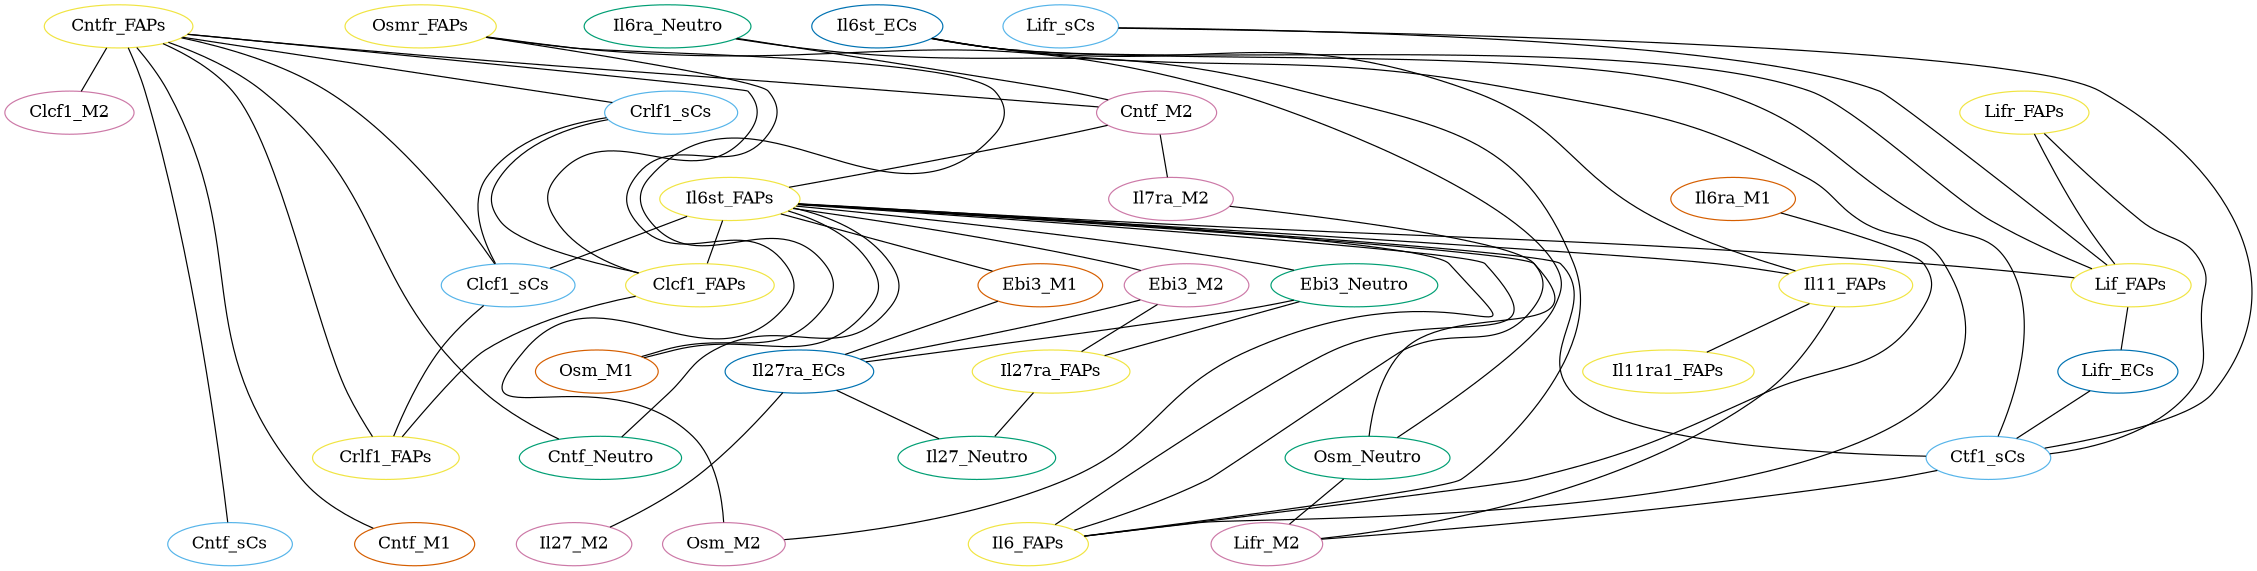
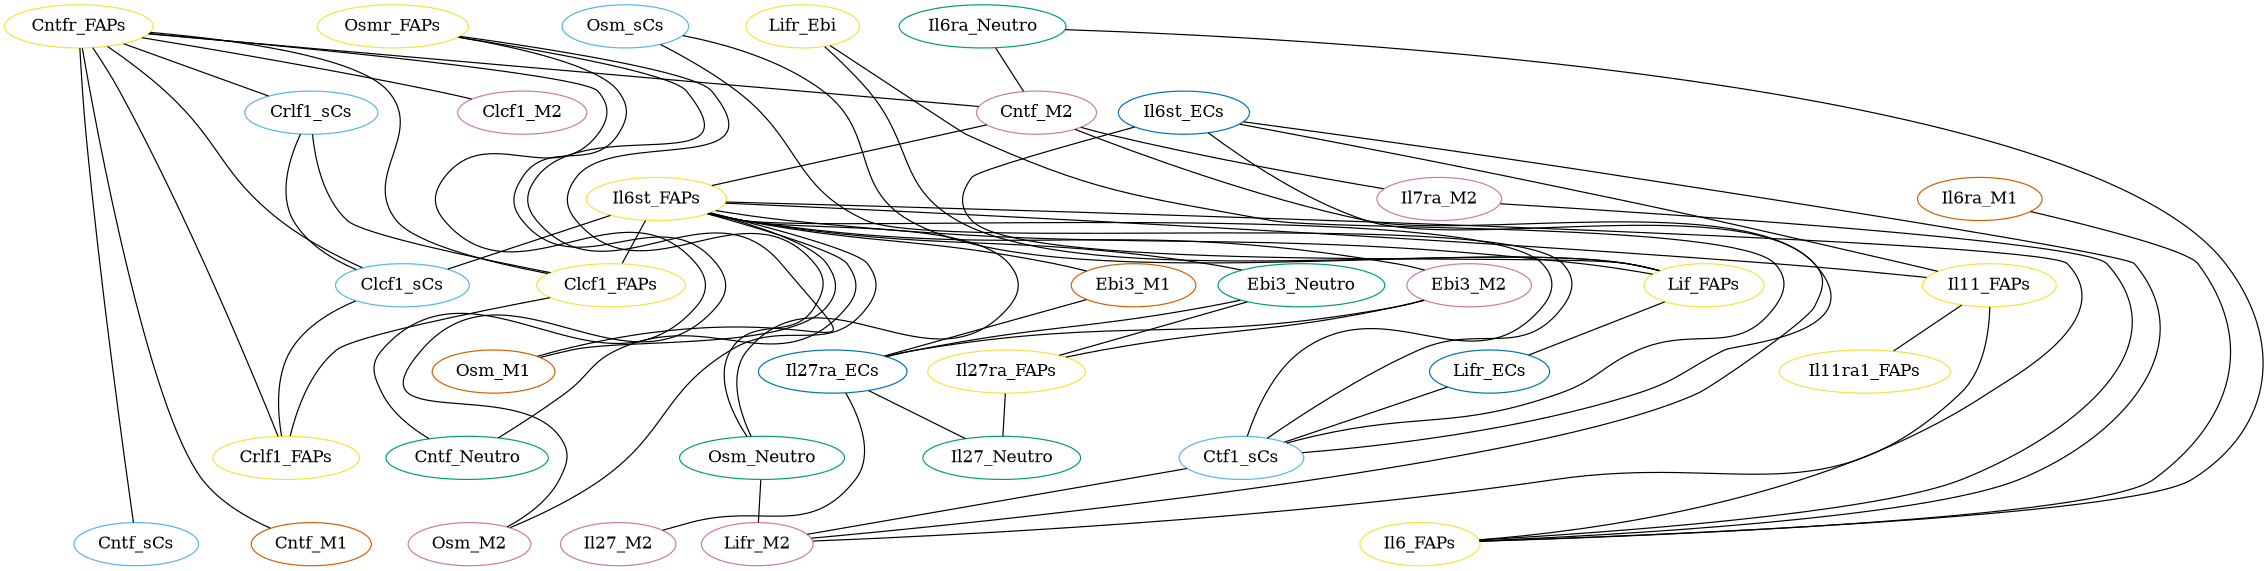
(1061, 26) -> (625, 26)
(2024, 113) -> (803, 26)
none -> (1721, 379)
